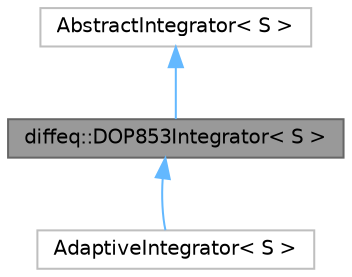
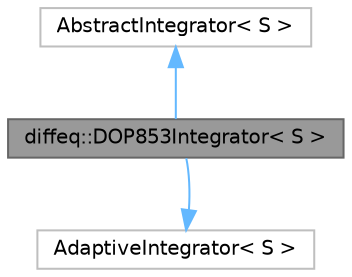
(162, 204) -> (189, 184)
